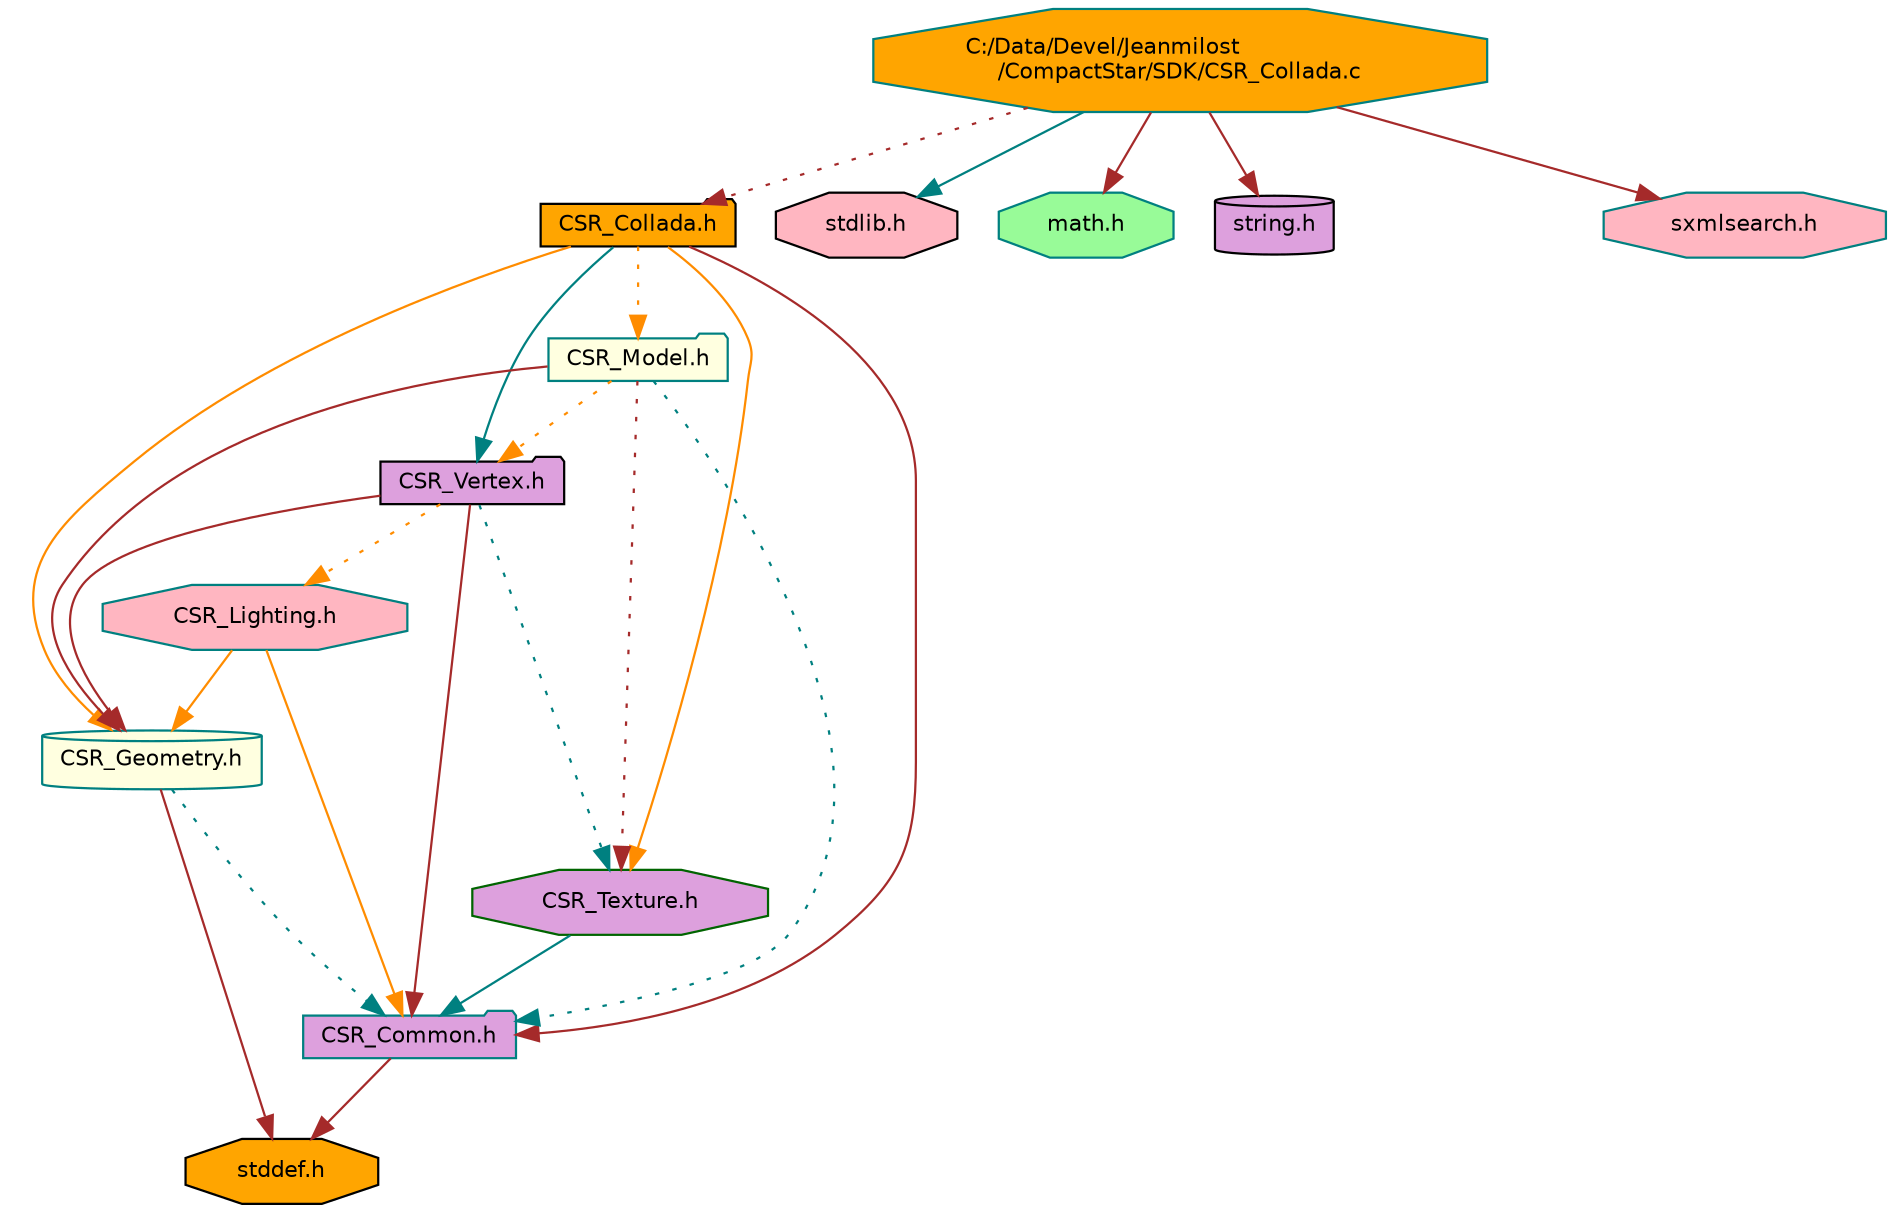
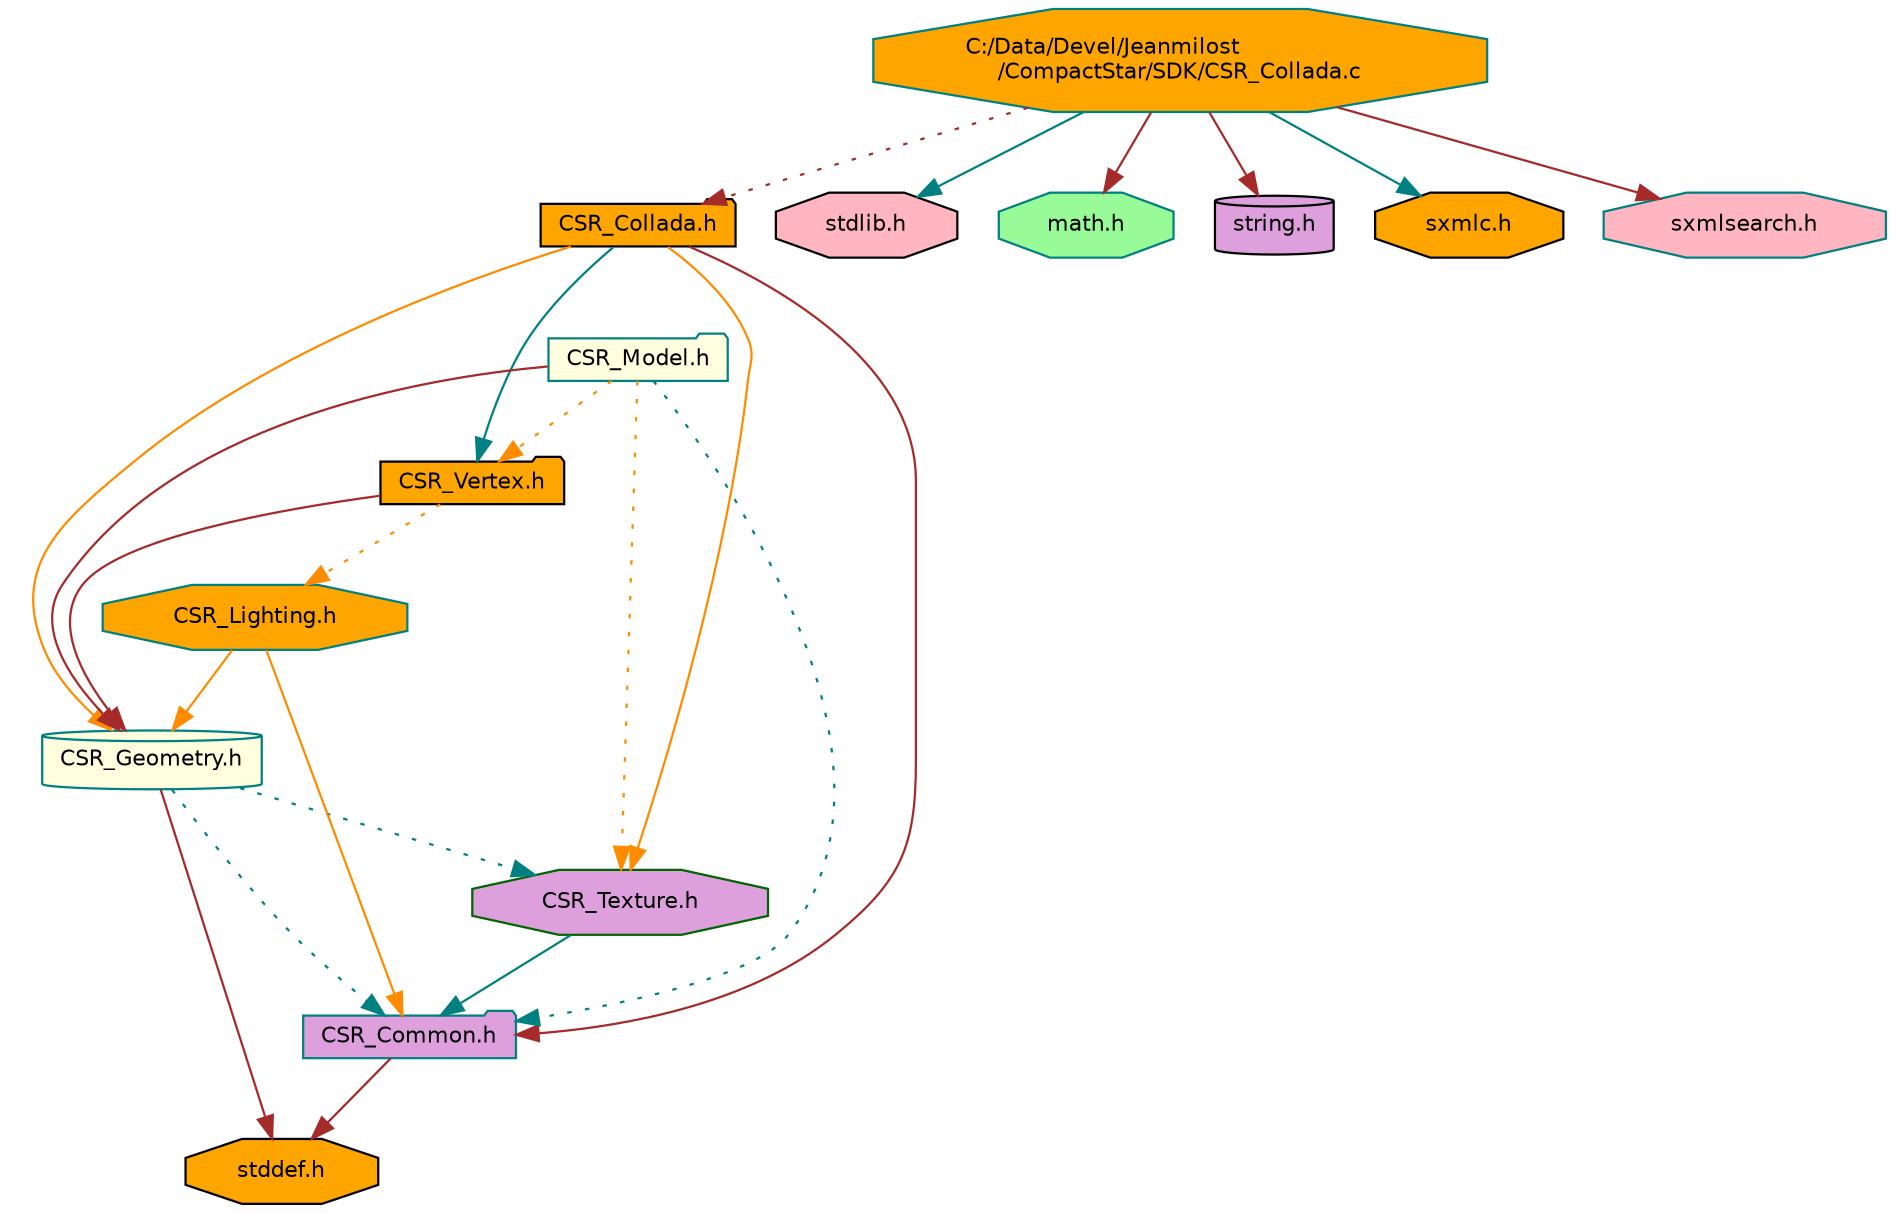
none -> (1469, 225)
(638, 281) -> none
(472, 483) -> (472, 483)
(630, 614) -> (630, 614)
(255, 617) -> (255, 617)
(541, 677) -> (376, 828)
(442, 749) -> none
